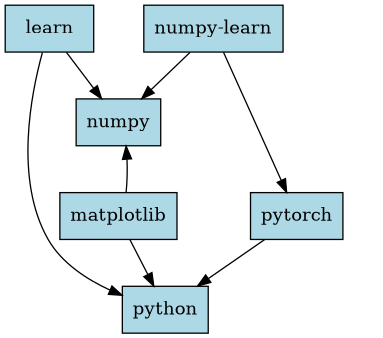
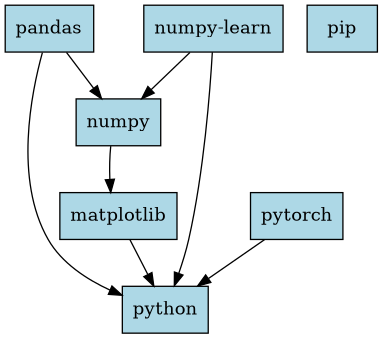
(49, 29) -> (49, 29)
none -> (342, 29)
(252, 116) -> (202, 164)
(127, 176) -> (110, 163)
